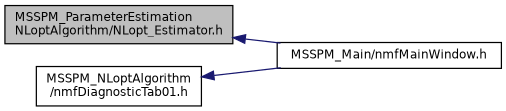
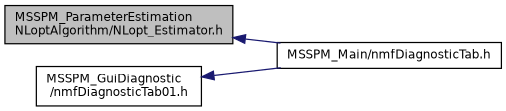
(389, 55) -> (389, 55)
(119, 86) -> (119, 86)
